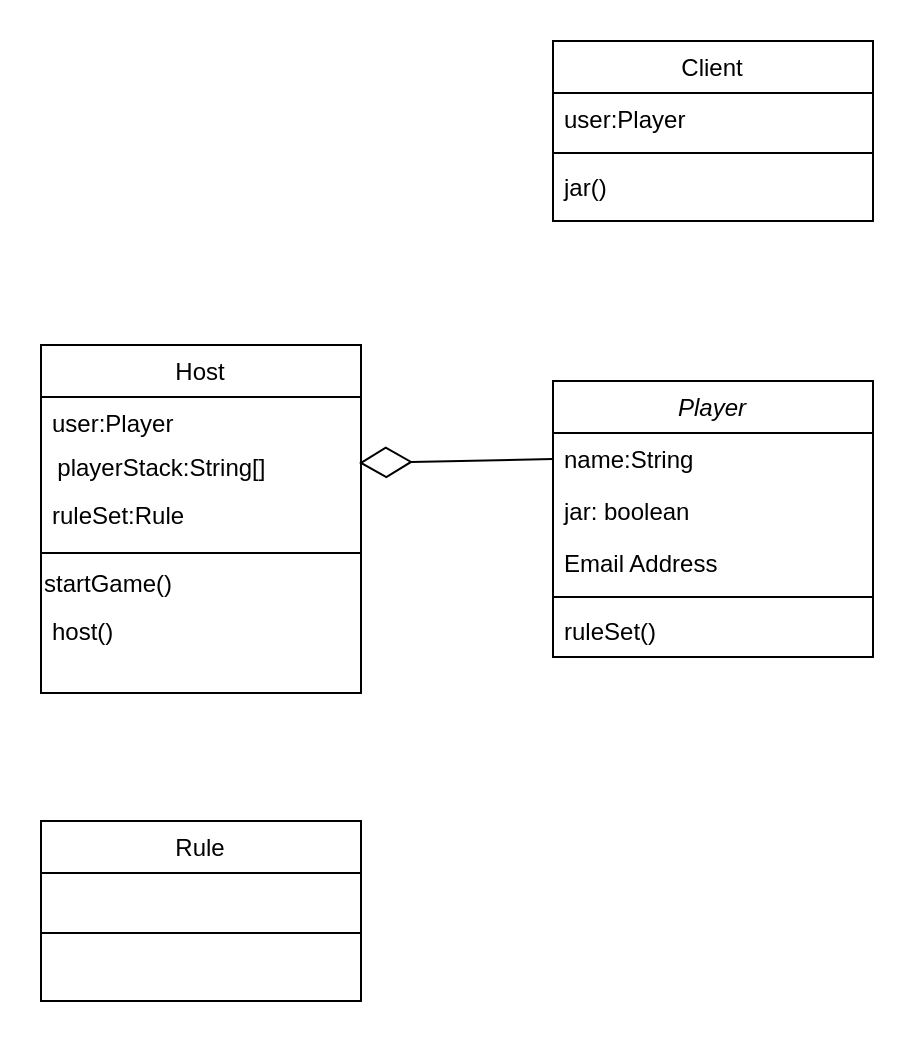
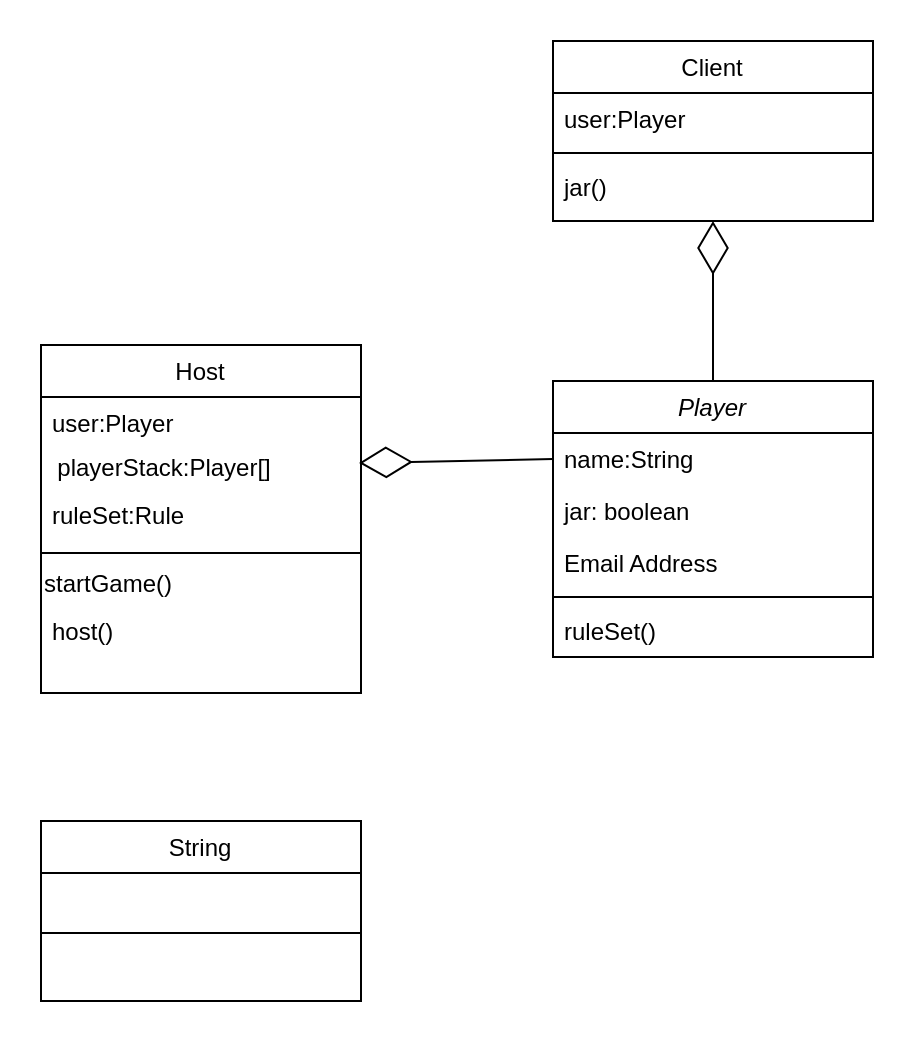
none -> (713, 327)
(170, 469) -> (170, 469)
(200, 848) -> (200, 848)
